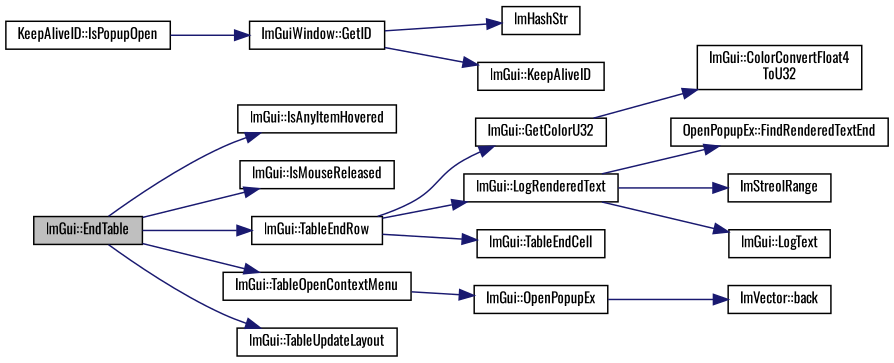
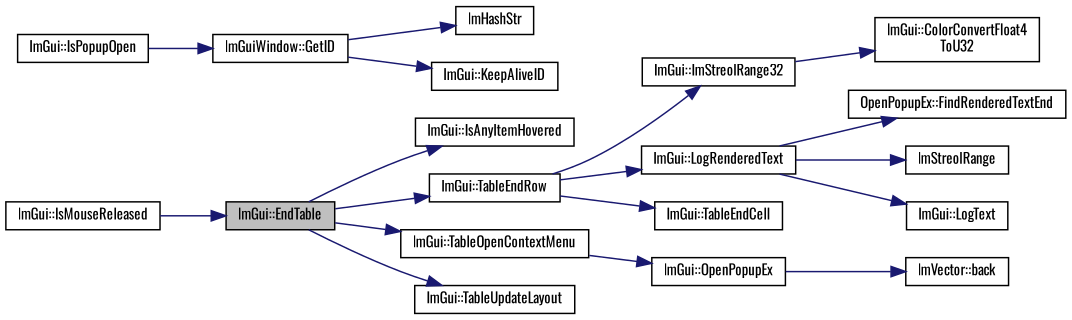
(88, 35) -> (83, 48)
(541, 132) -> (719, 72)
(194, 205) -> (186, 216)
